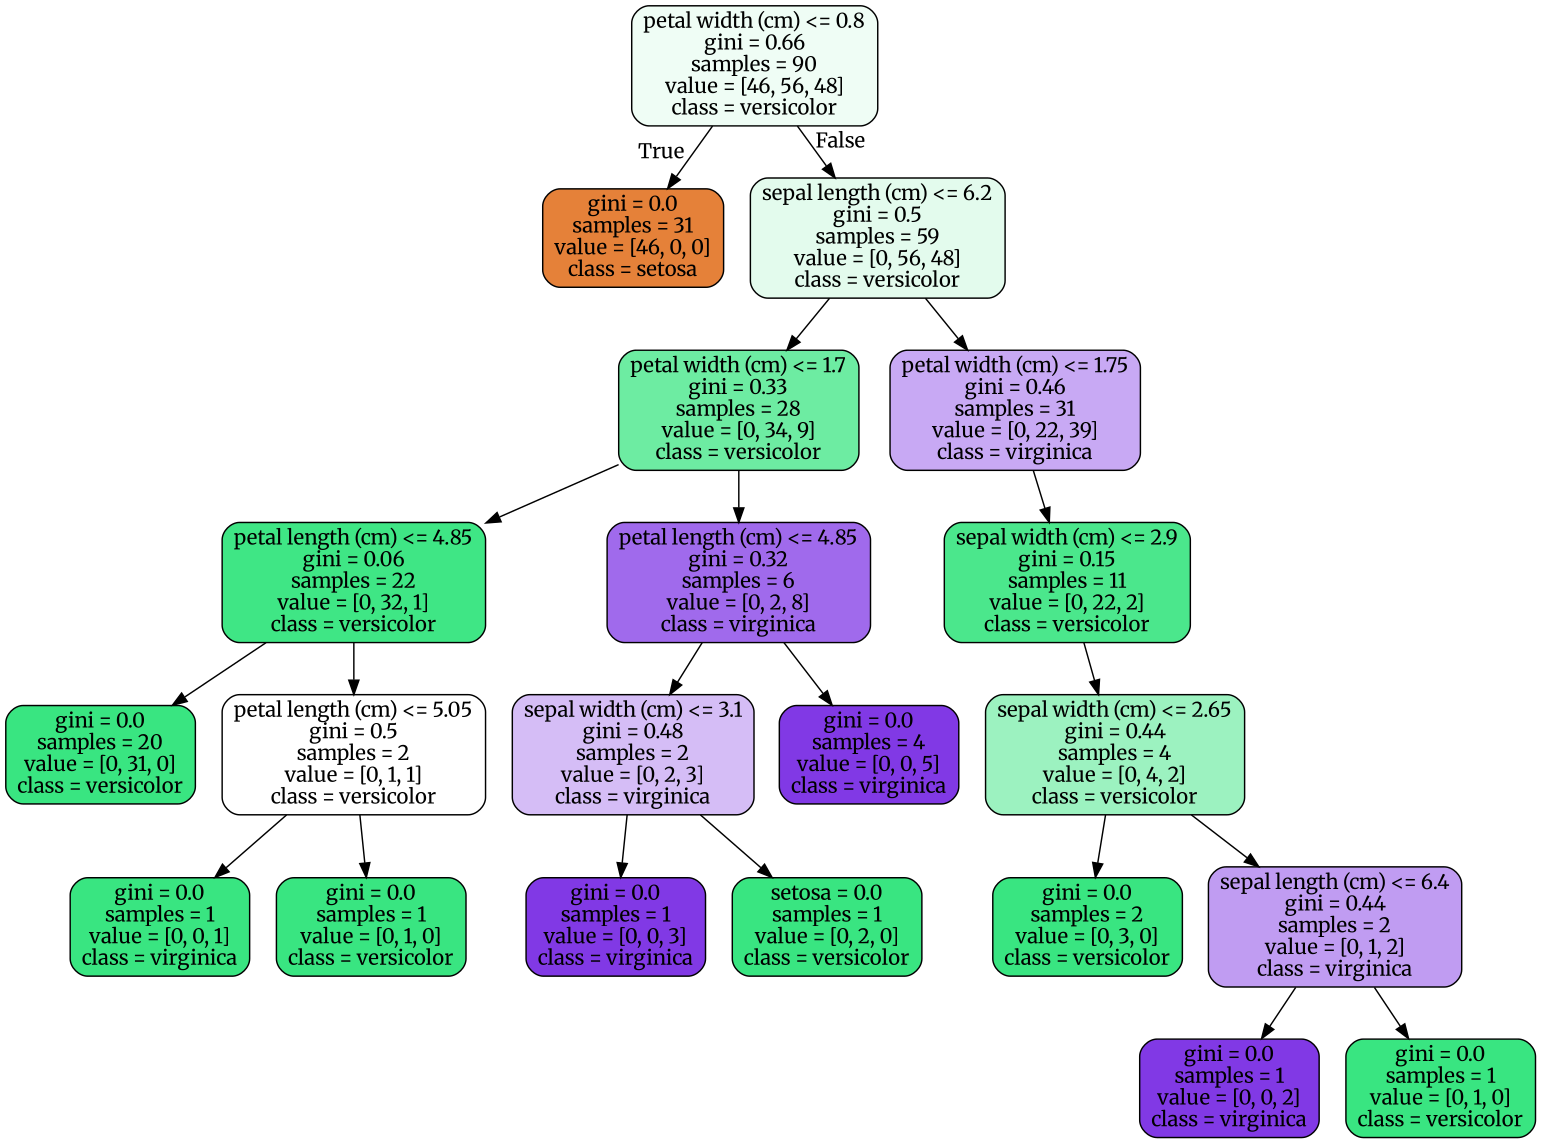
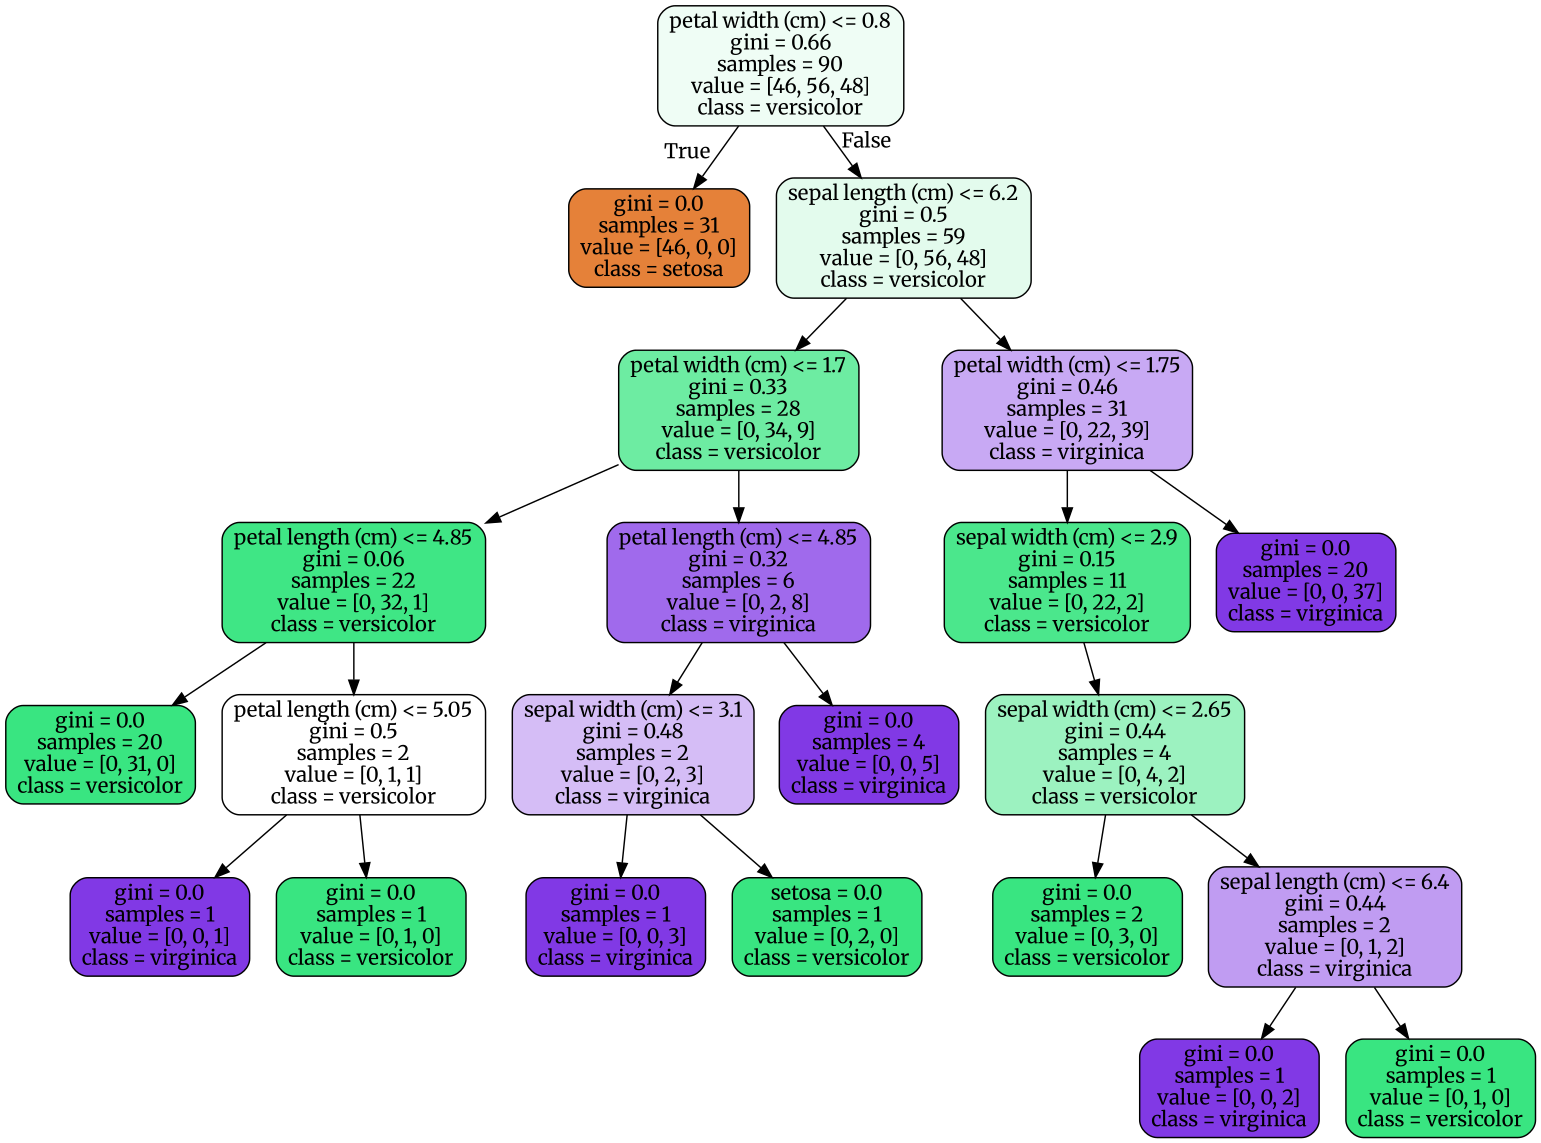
none -> (1306, 583)
(160, 927) -> (160, 927)
